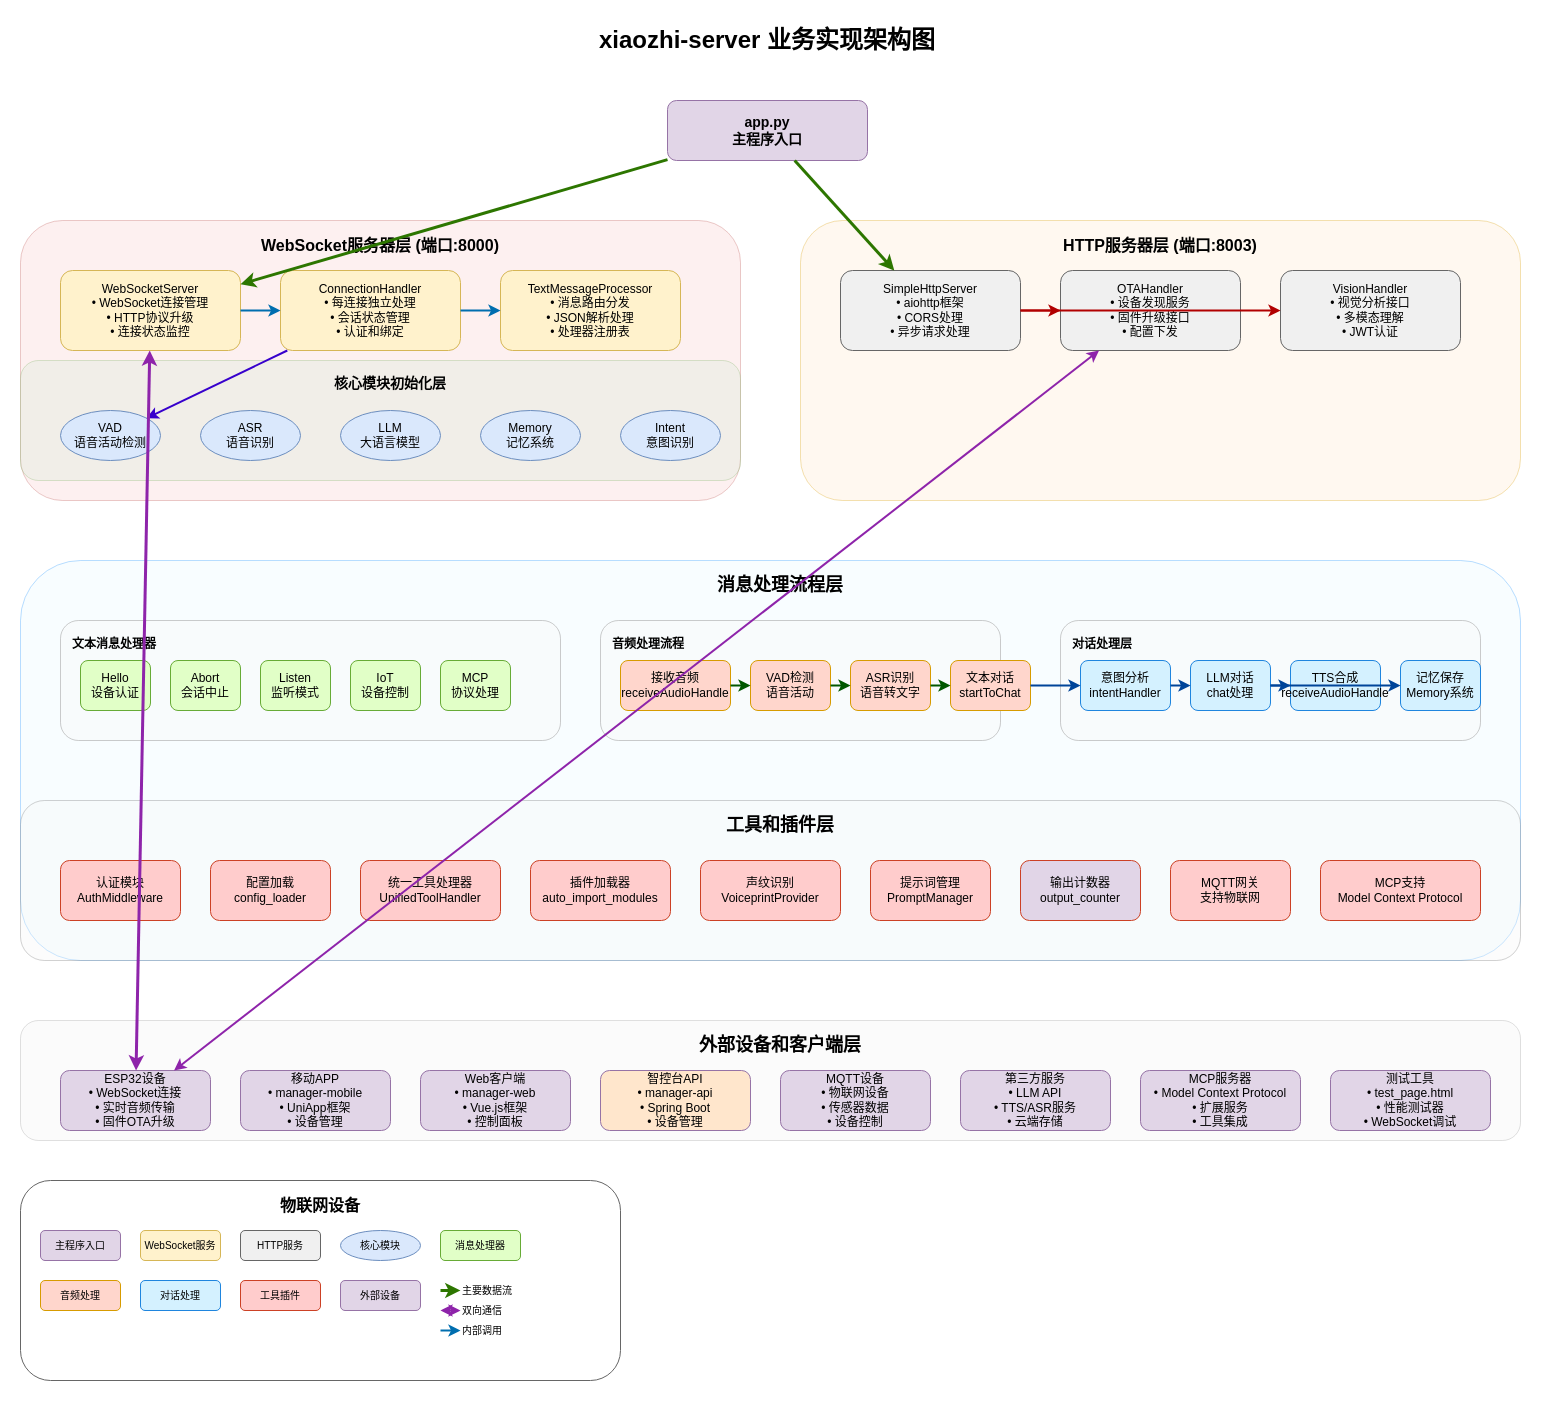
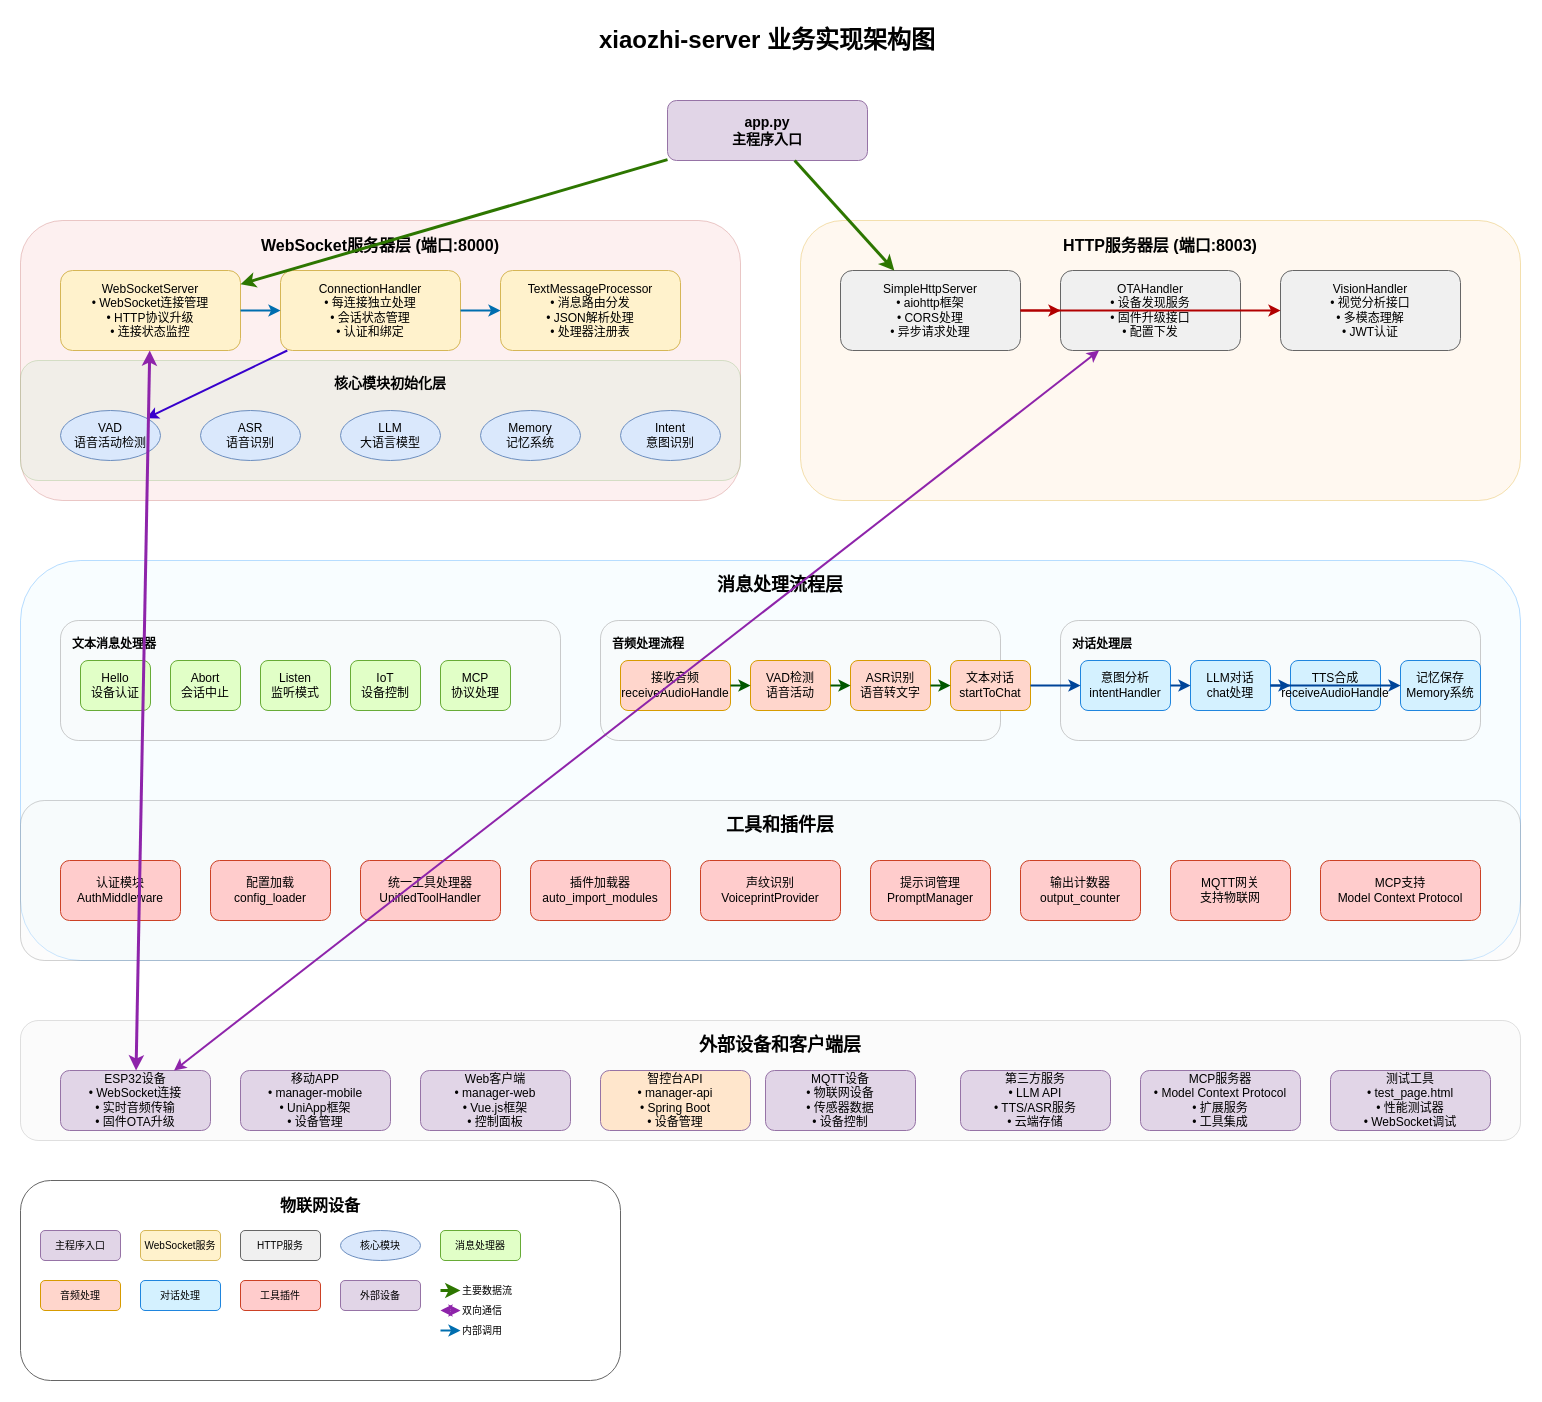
(1081, 891) -> (1081, 891)
(856, 1101) -> (841, 1101)
